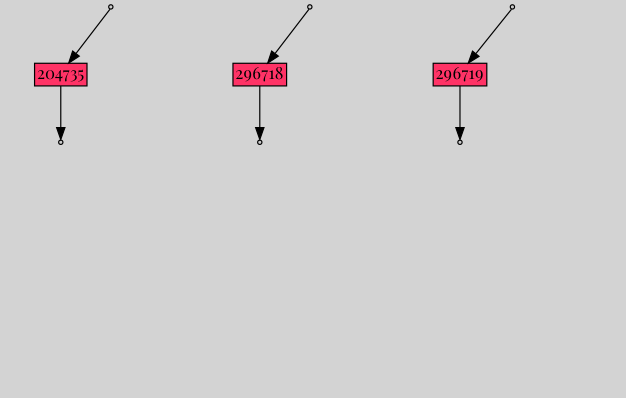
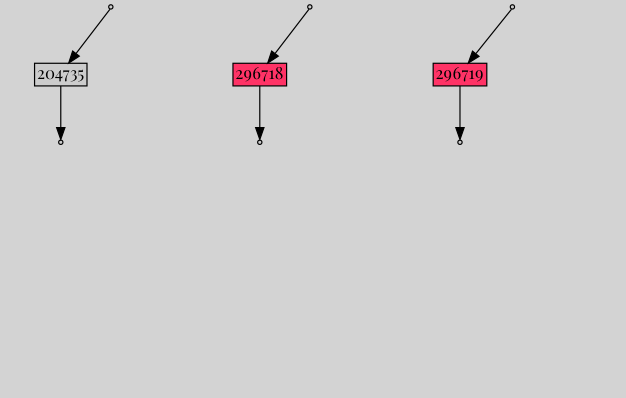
(61, 75) -> (61, 75)
